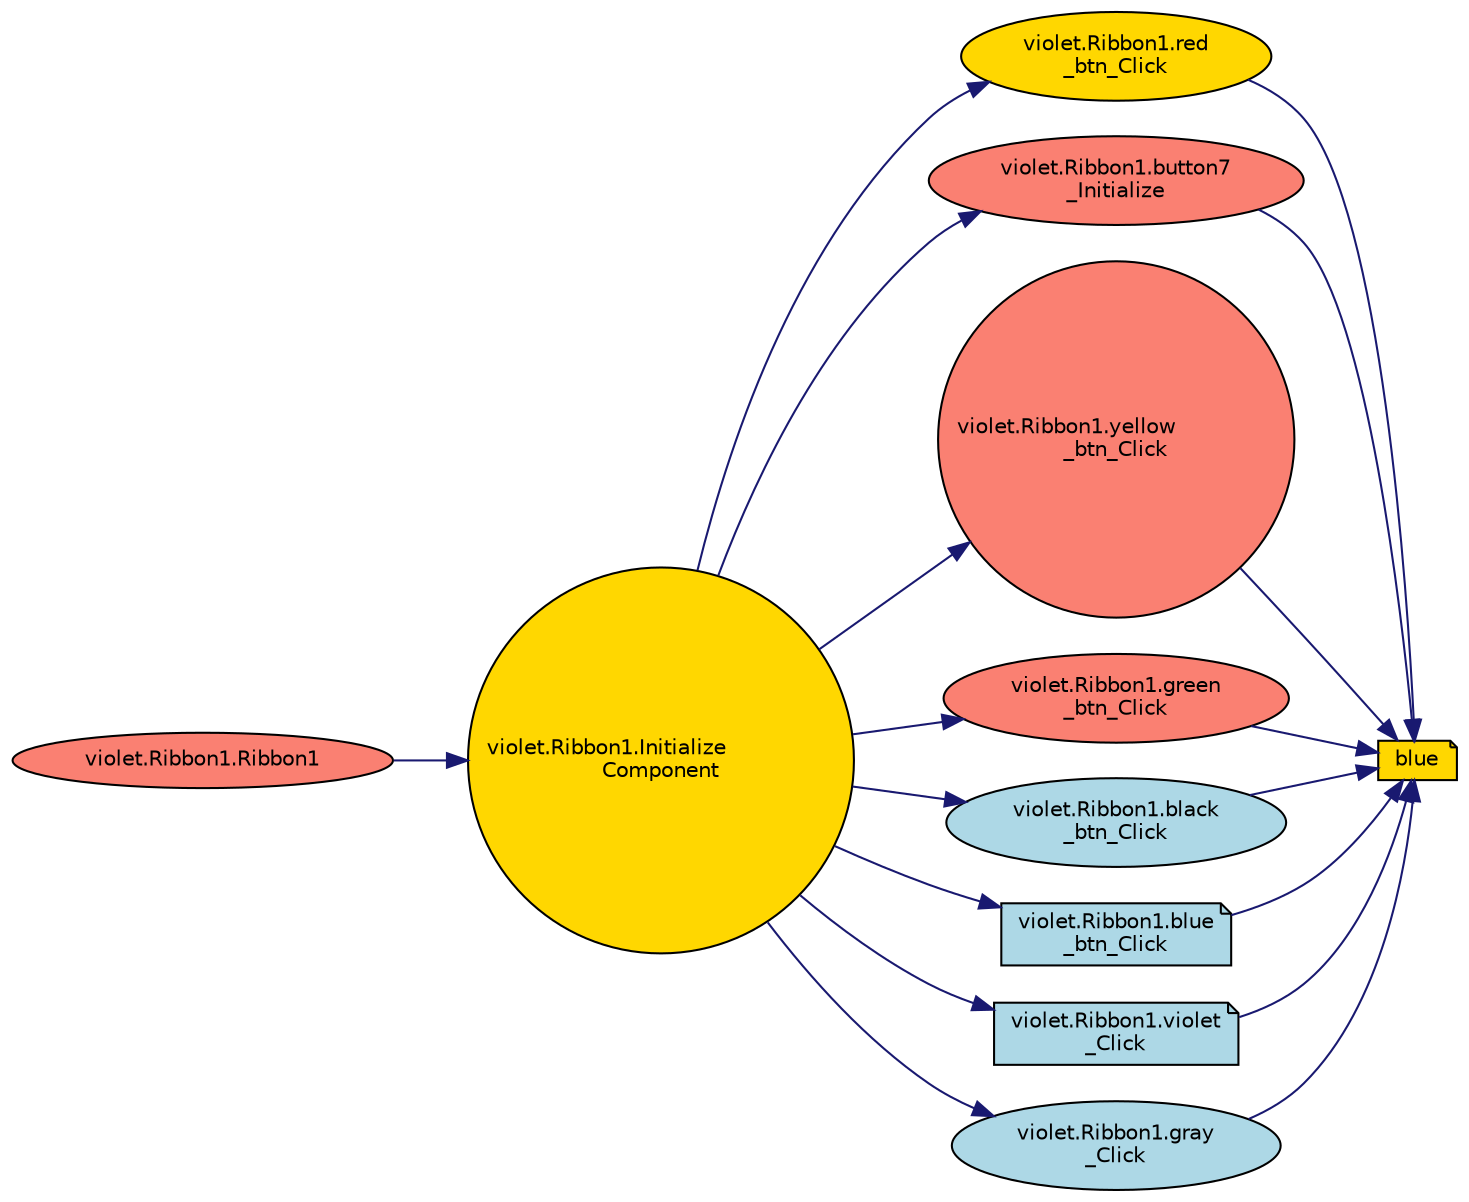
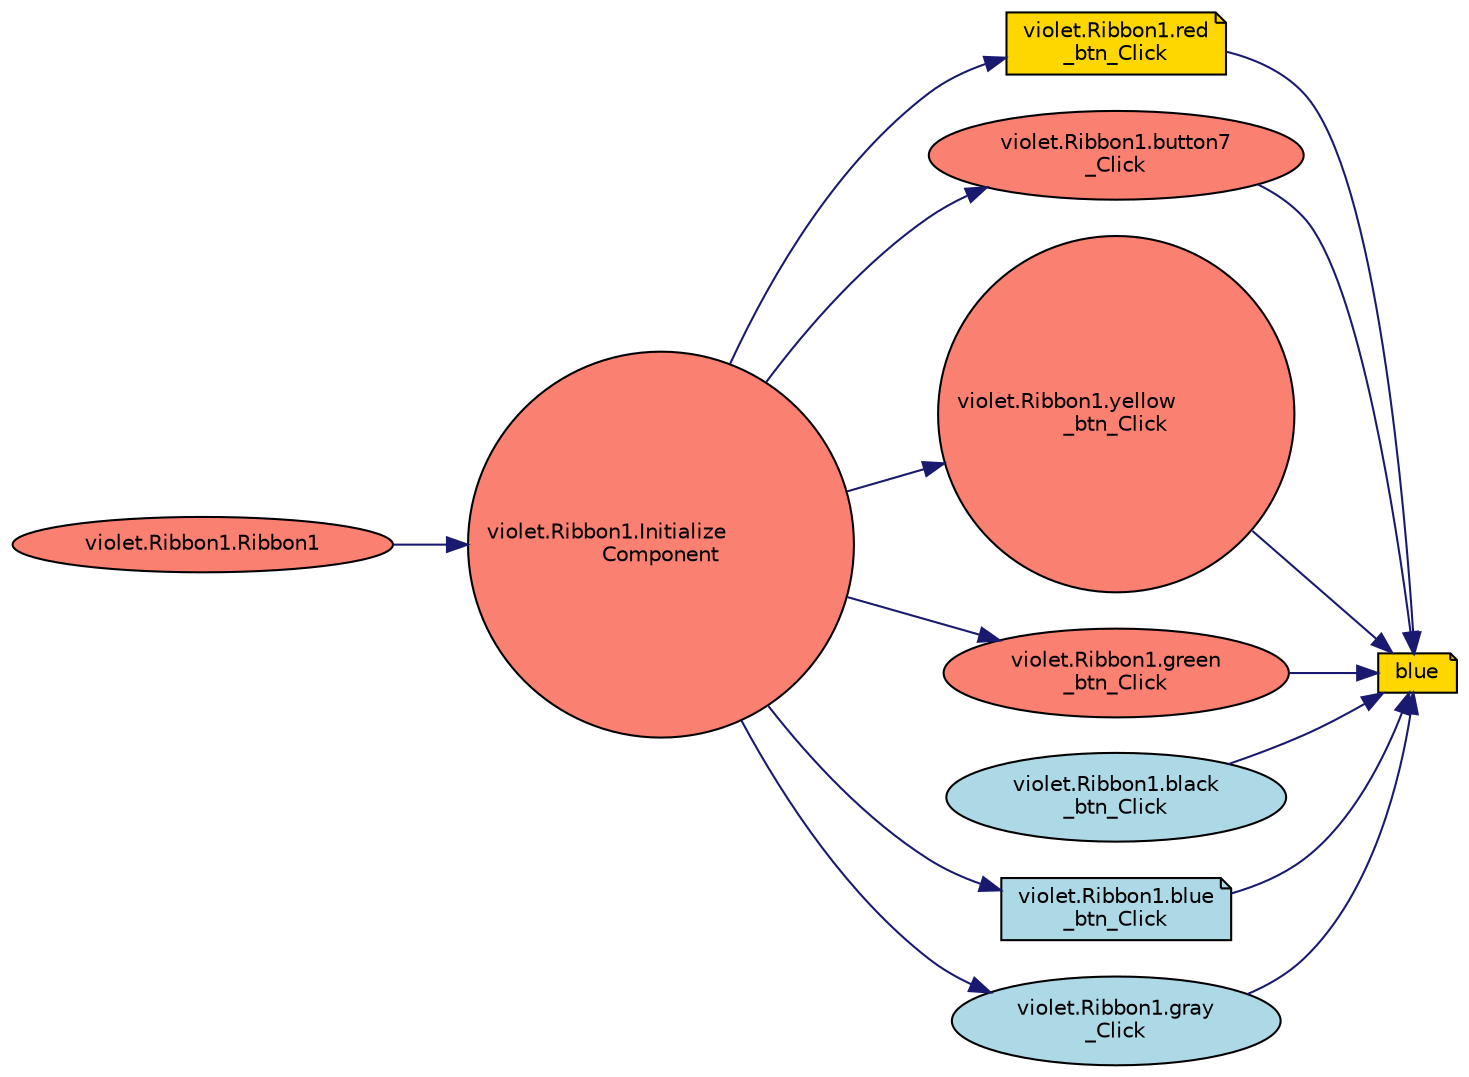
(1116, 56) -> (1116, 43)
(1116, 181) -> (1116, 155)
(661, 760) -> (661, 545)
(899, 793) -> none
(1116, 1034) -> none
